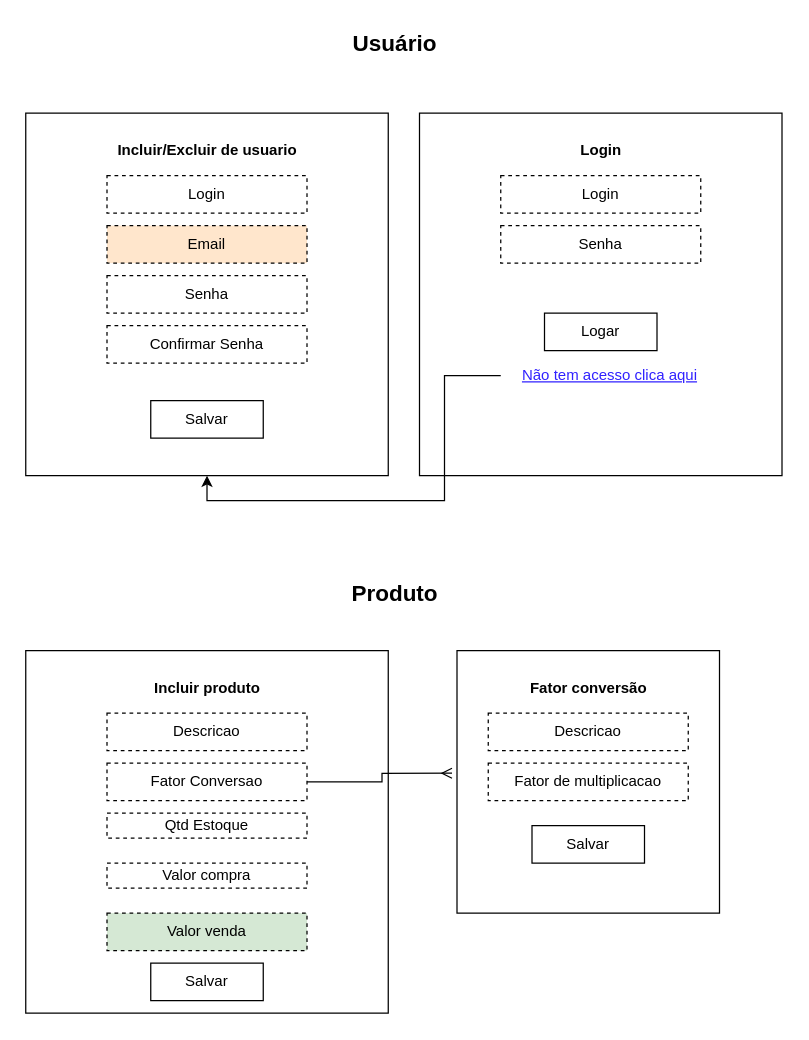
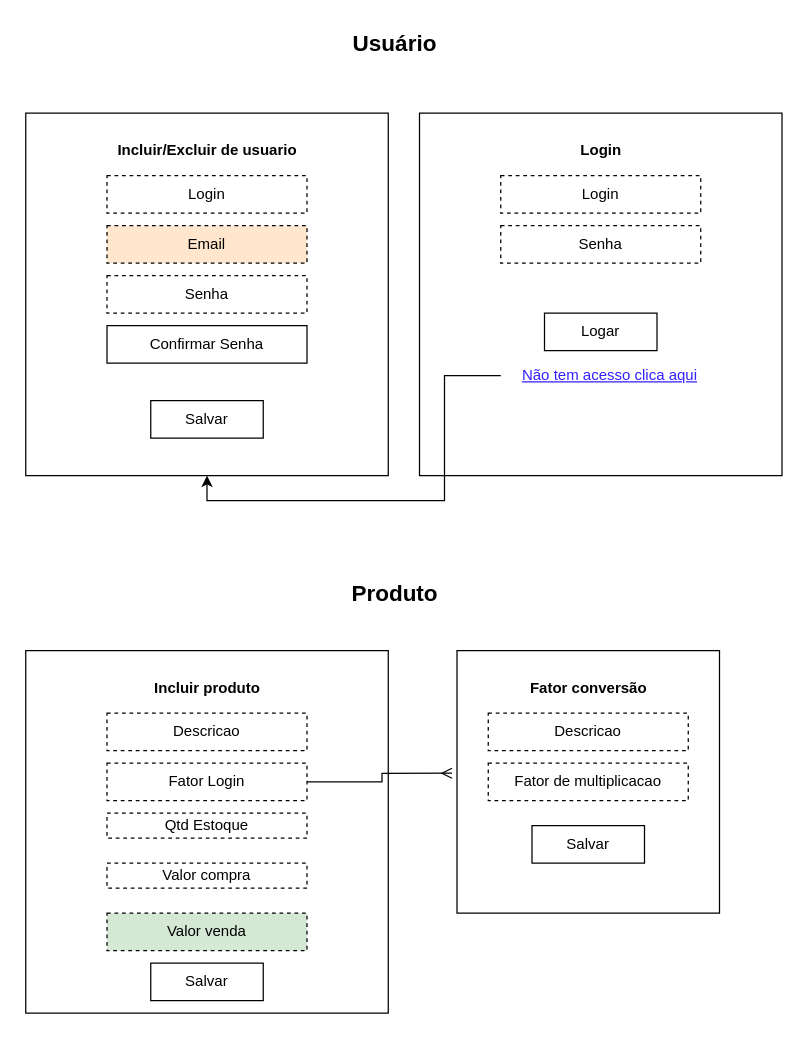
(207, 344) -> (207, 344)
(207, 782) -> (207, 782)
